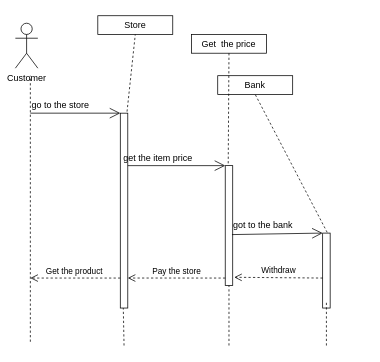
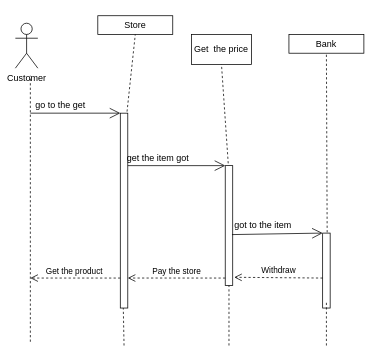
(229, 44) -> (222, 49)
(255, 85) -> (327, 44)
(61, 105) -> (61, 105)
(158, 158) -> (158, 158)
(263, 225) -> (263, 225)
